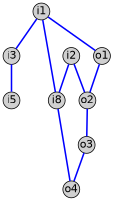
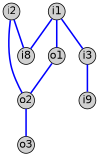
(12, 100) -> (87, 100)
(71, 189) -> none
